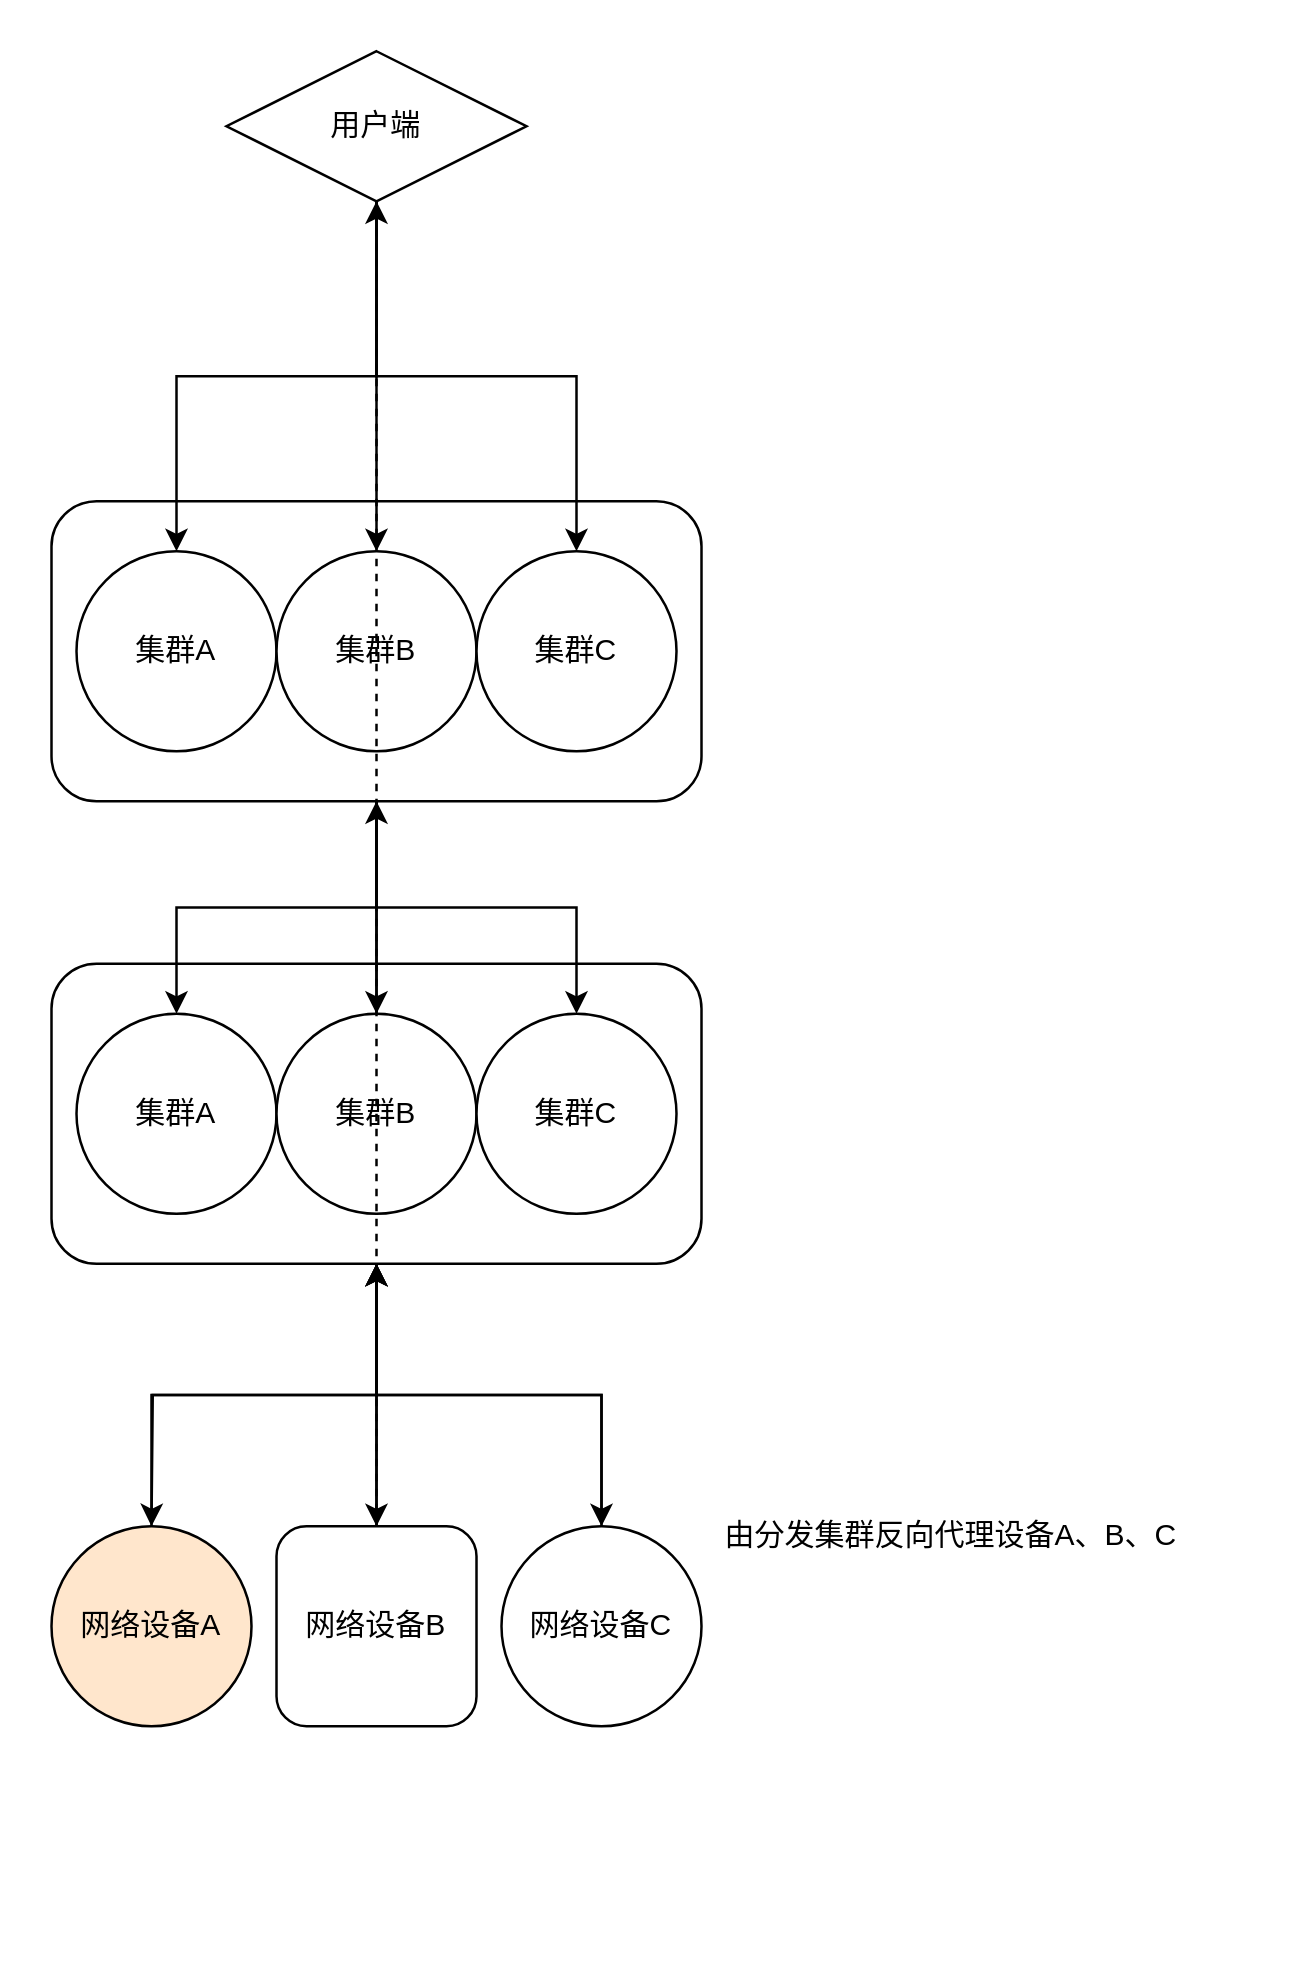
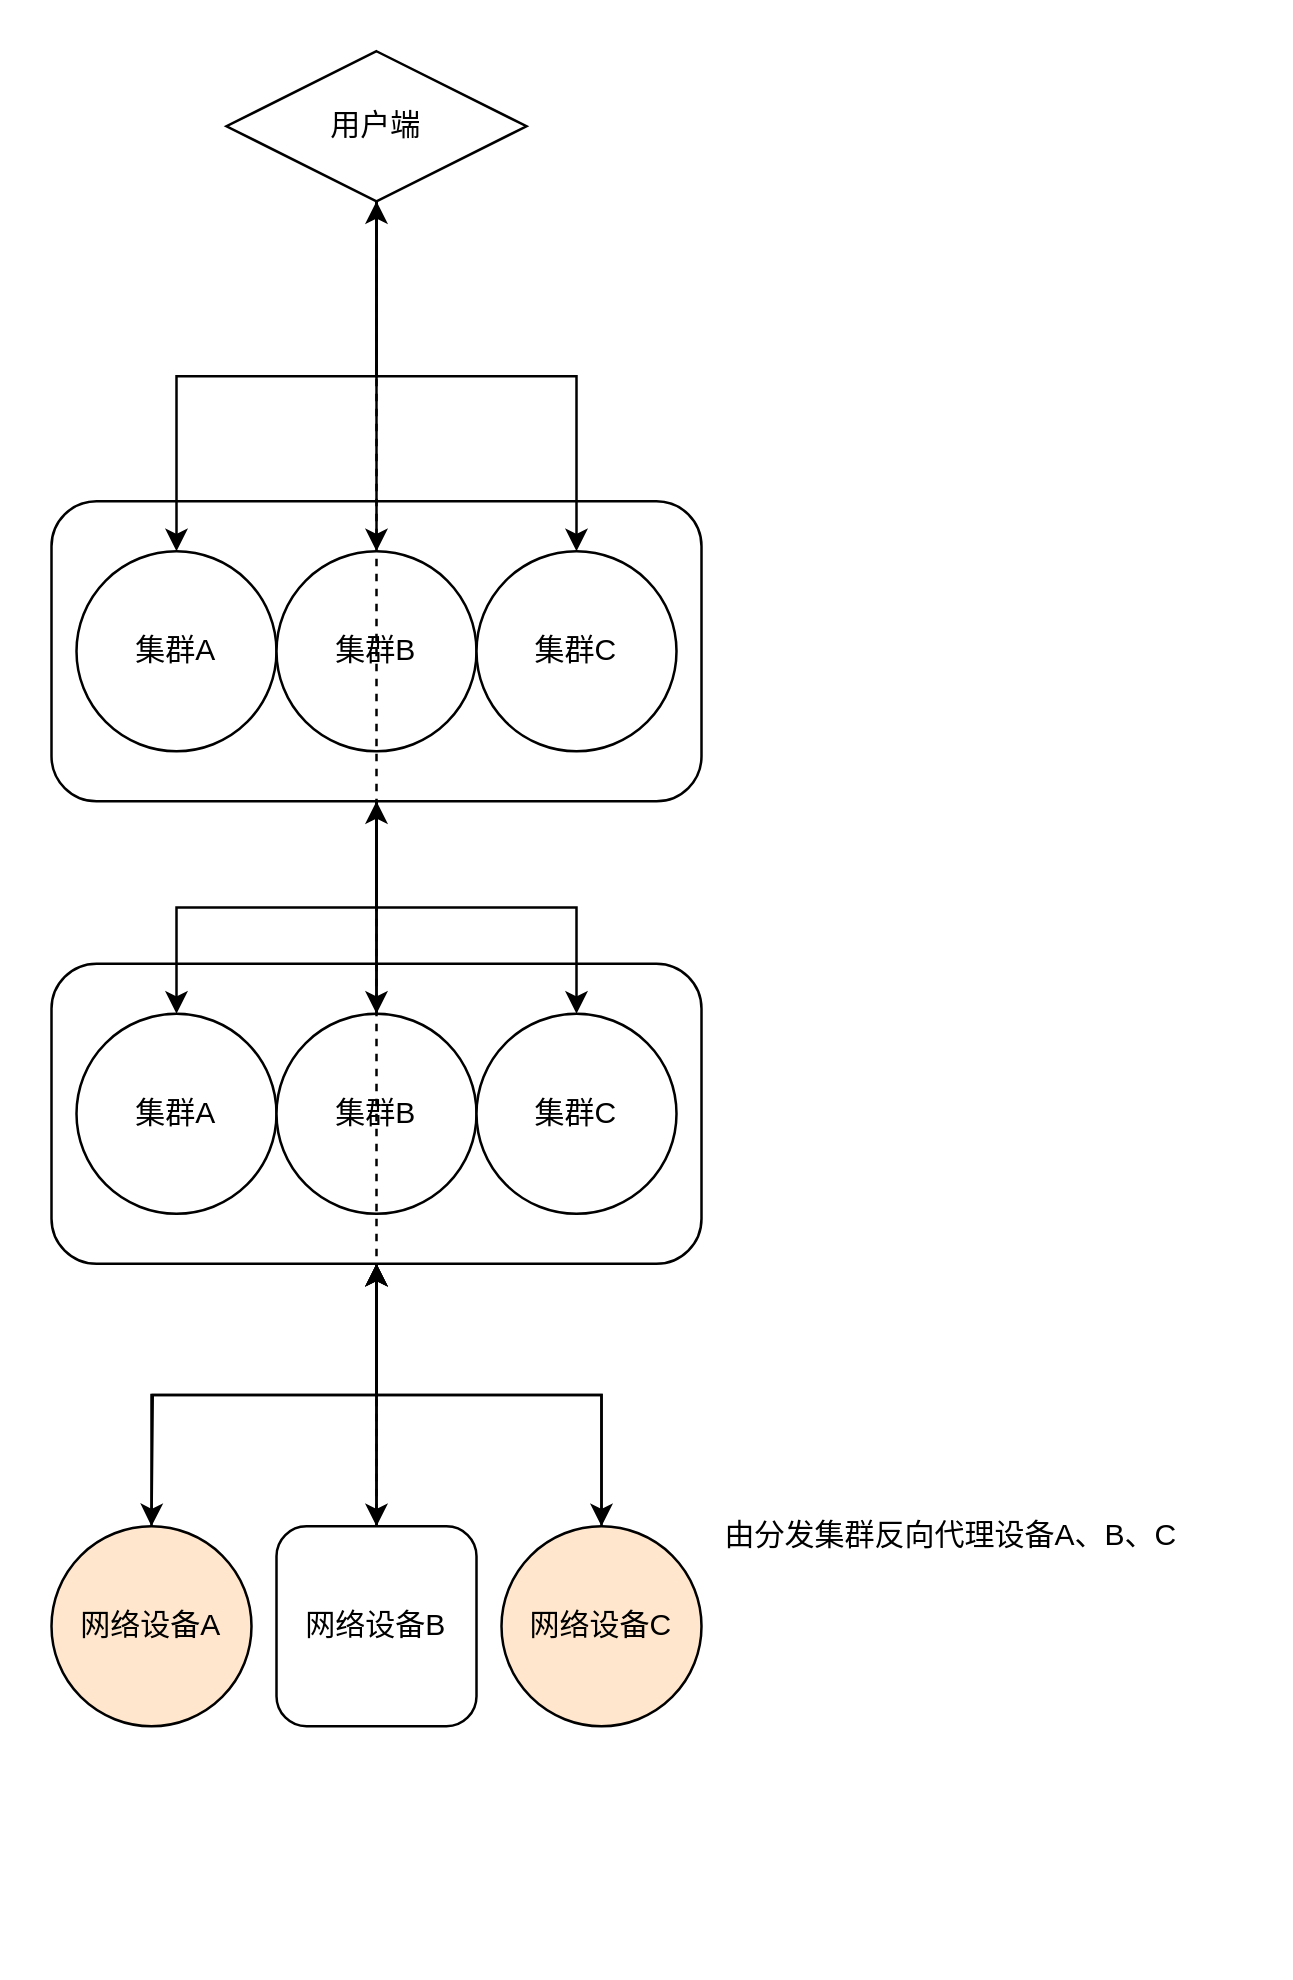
(601, 1626) -> (601, 1626)
